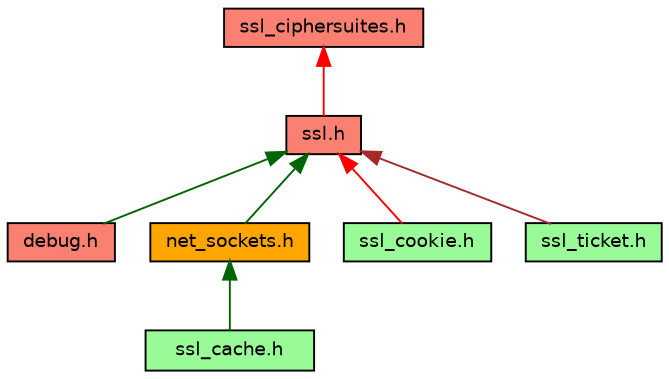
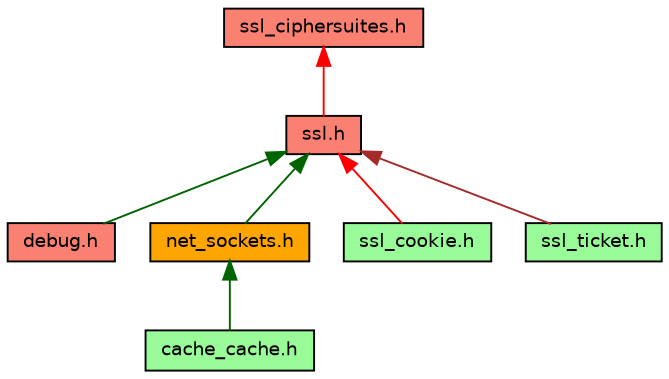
(230, 350) -> (230, 350)
